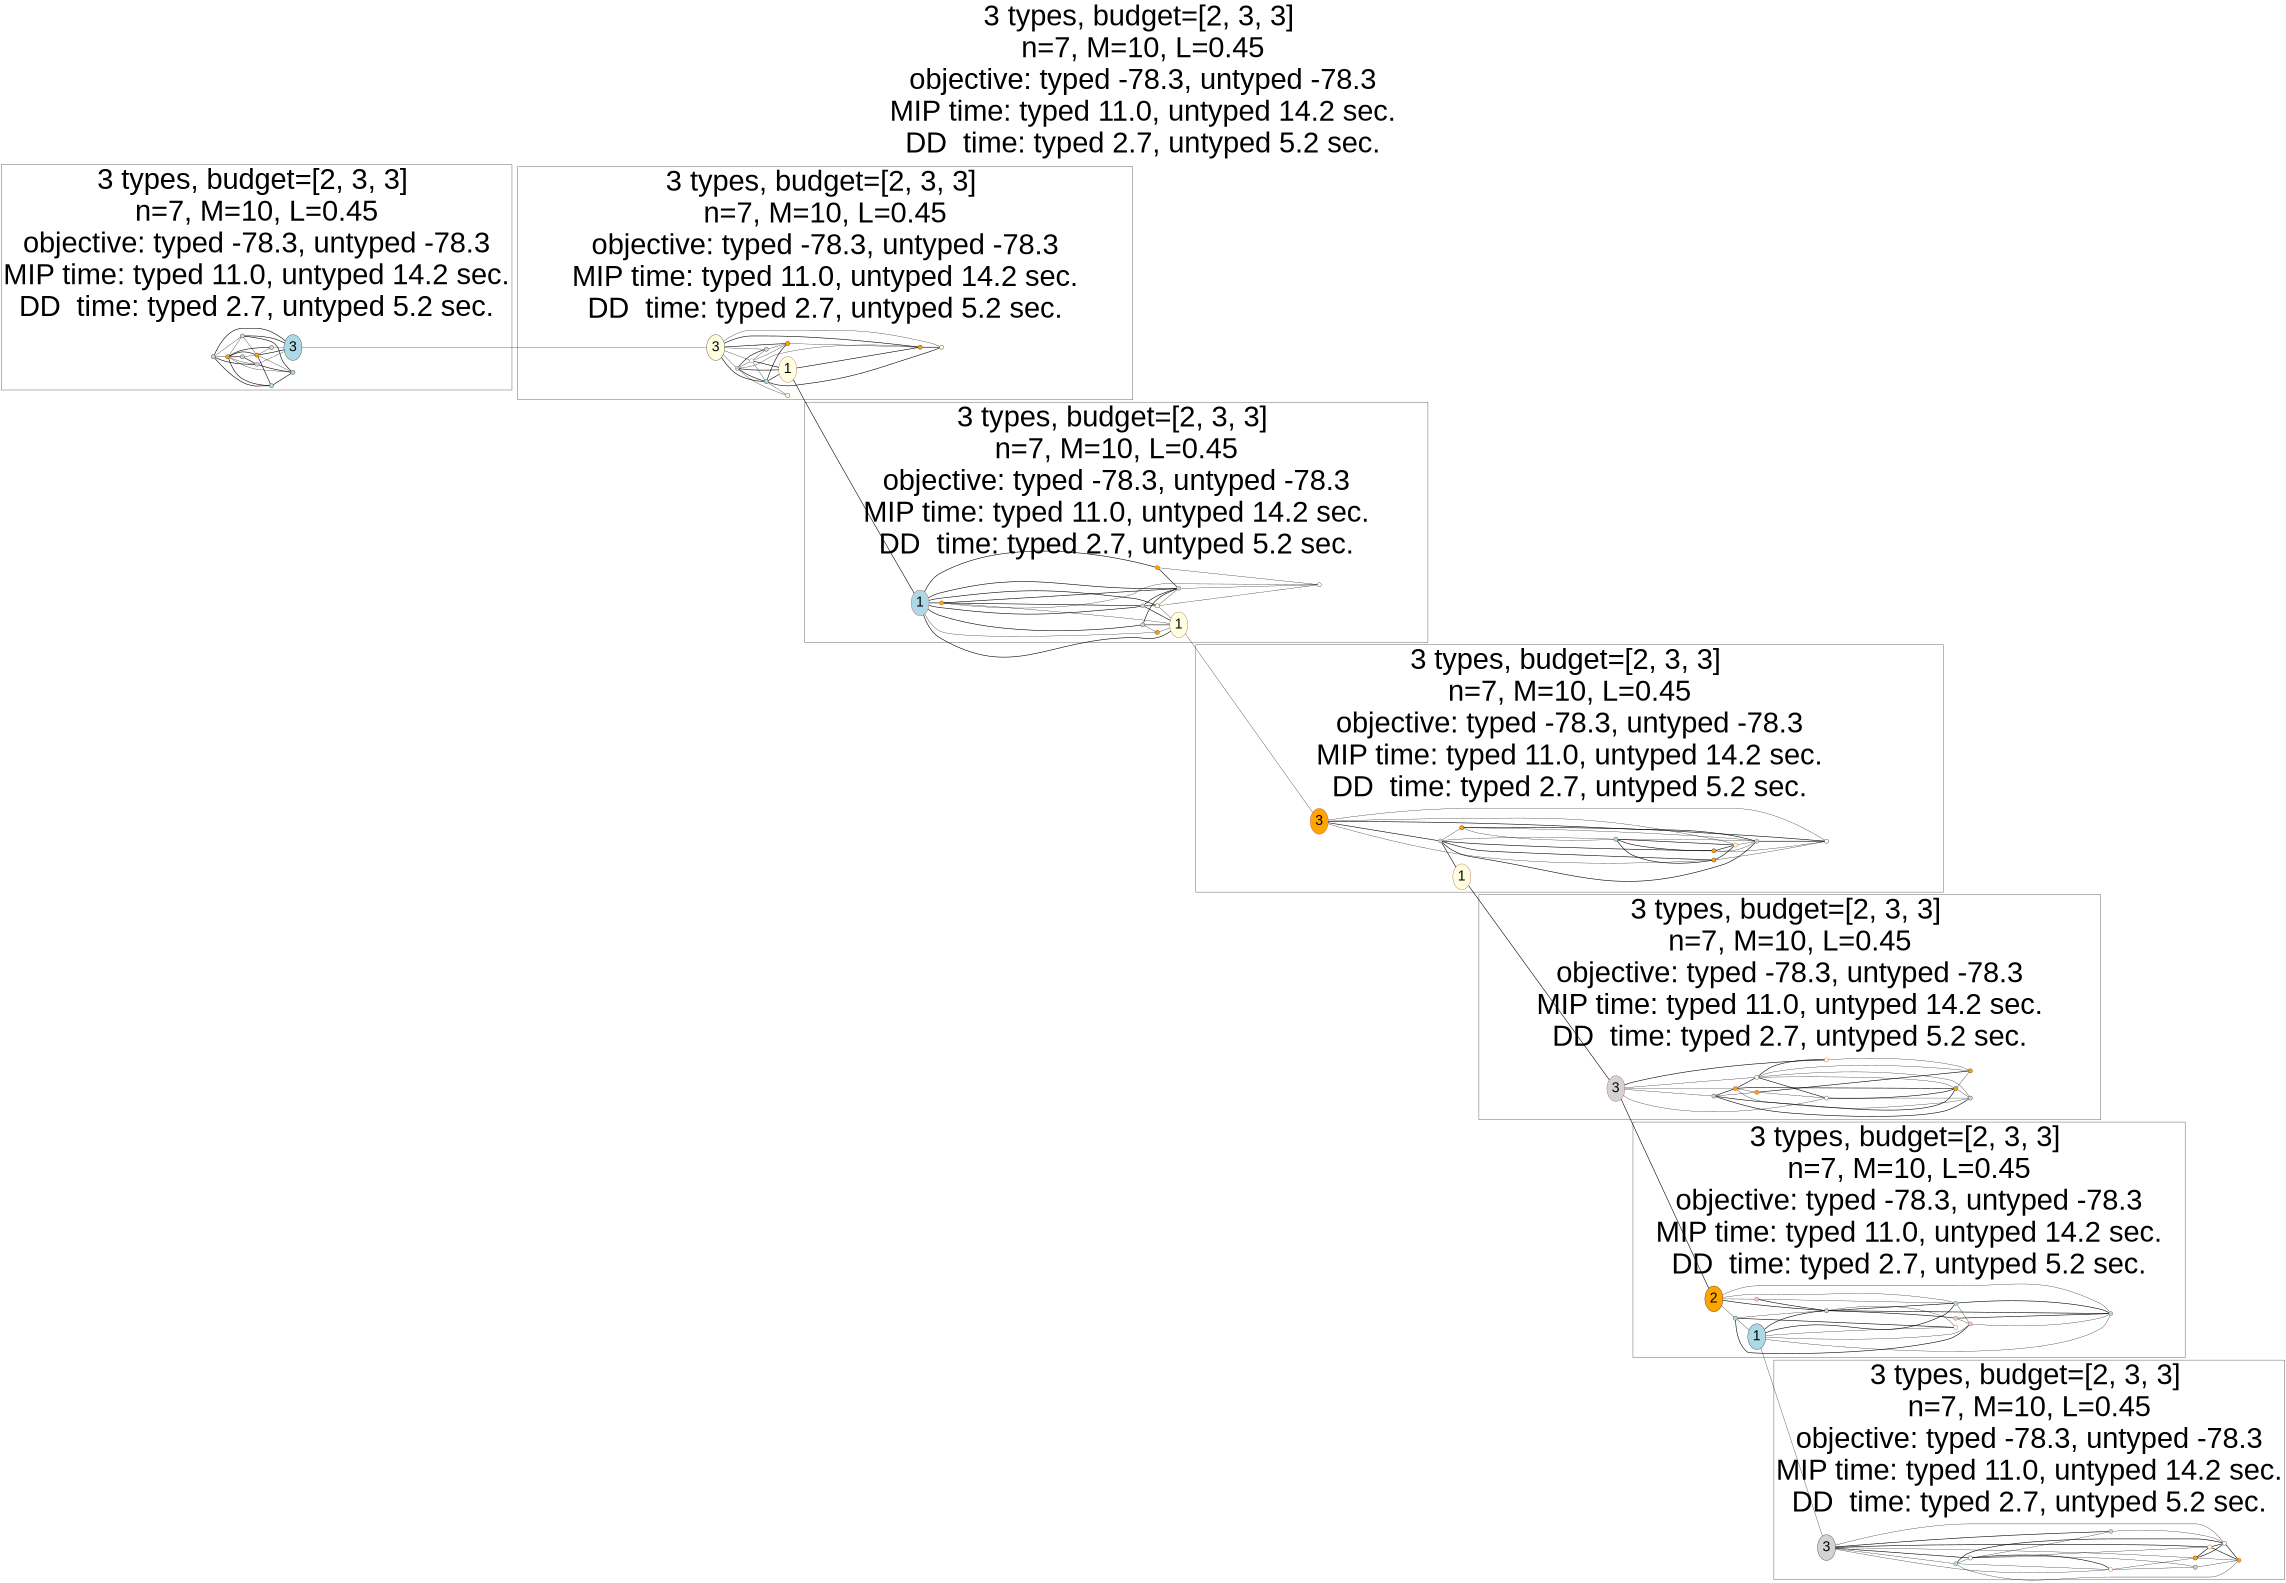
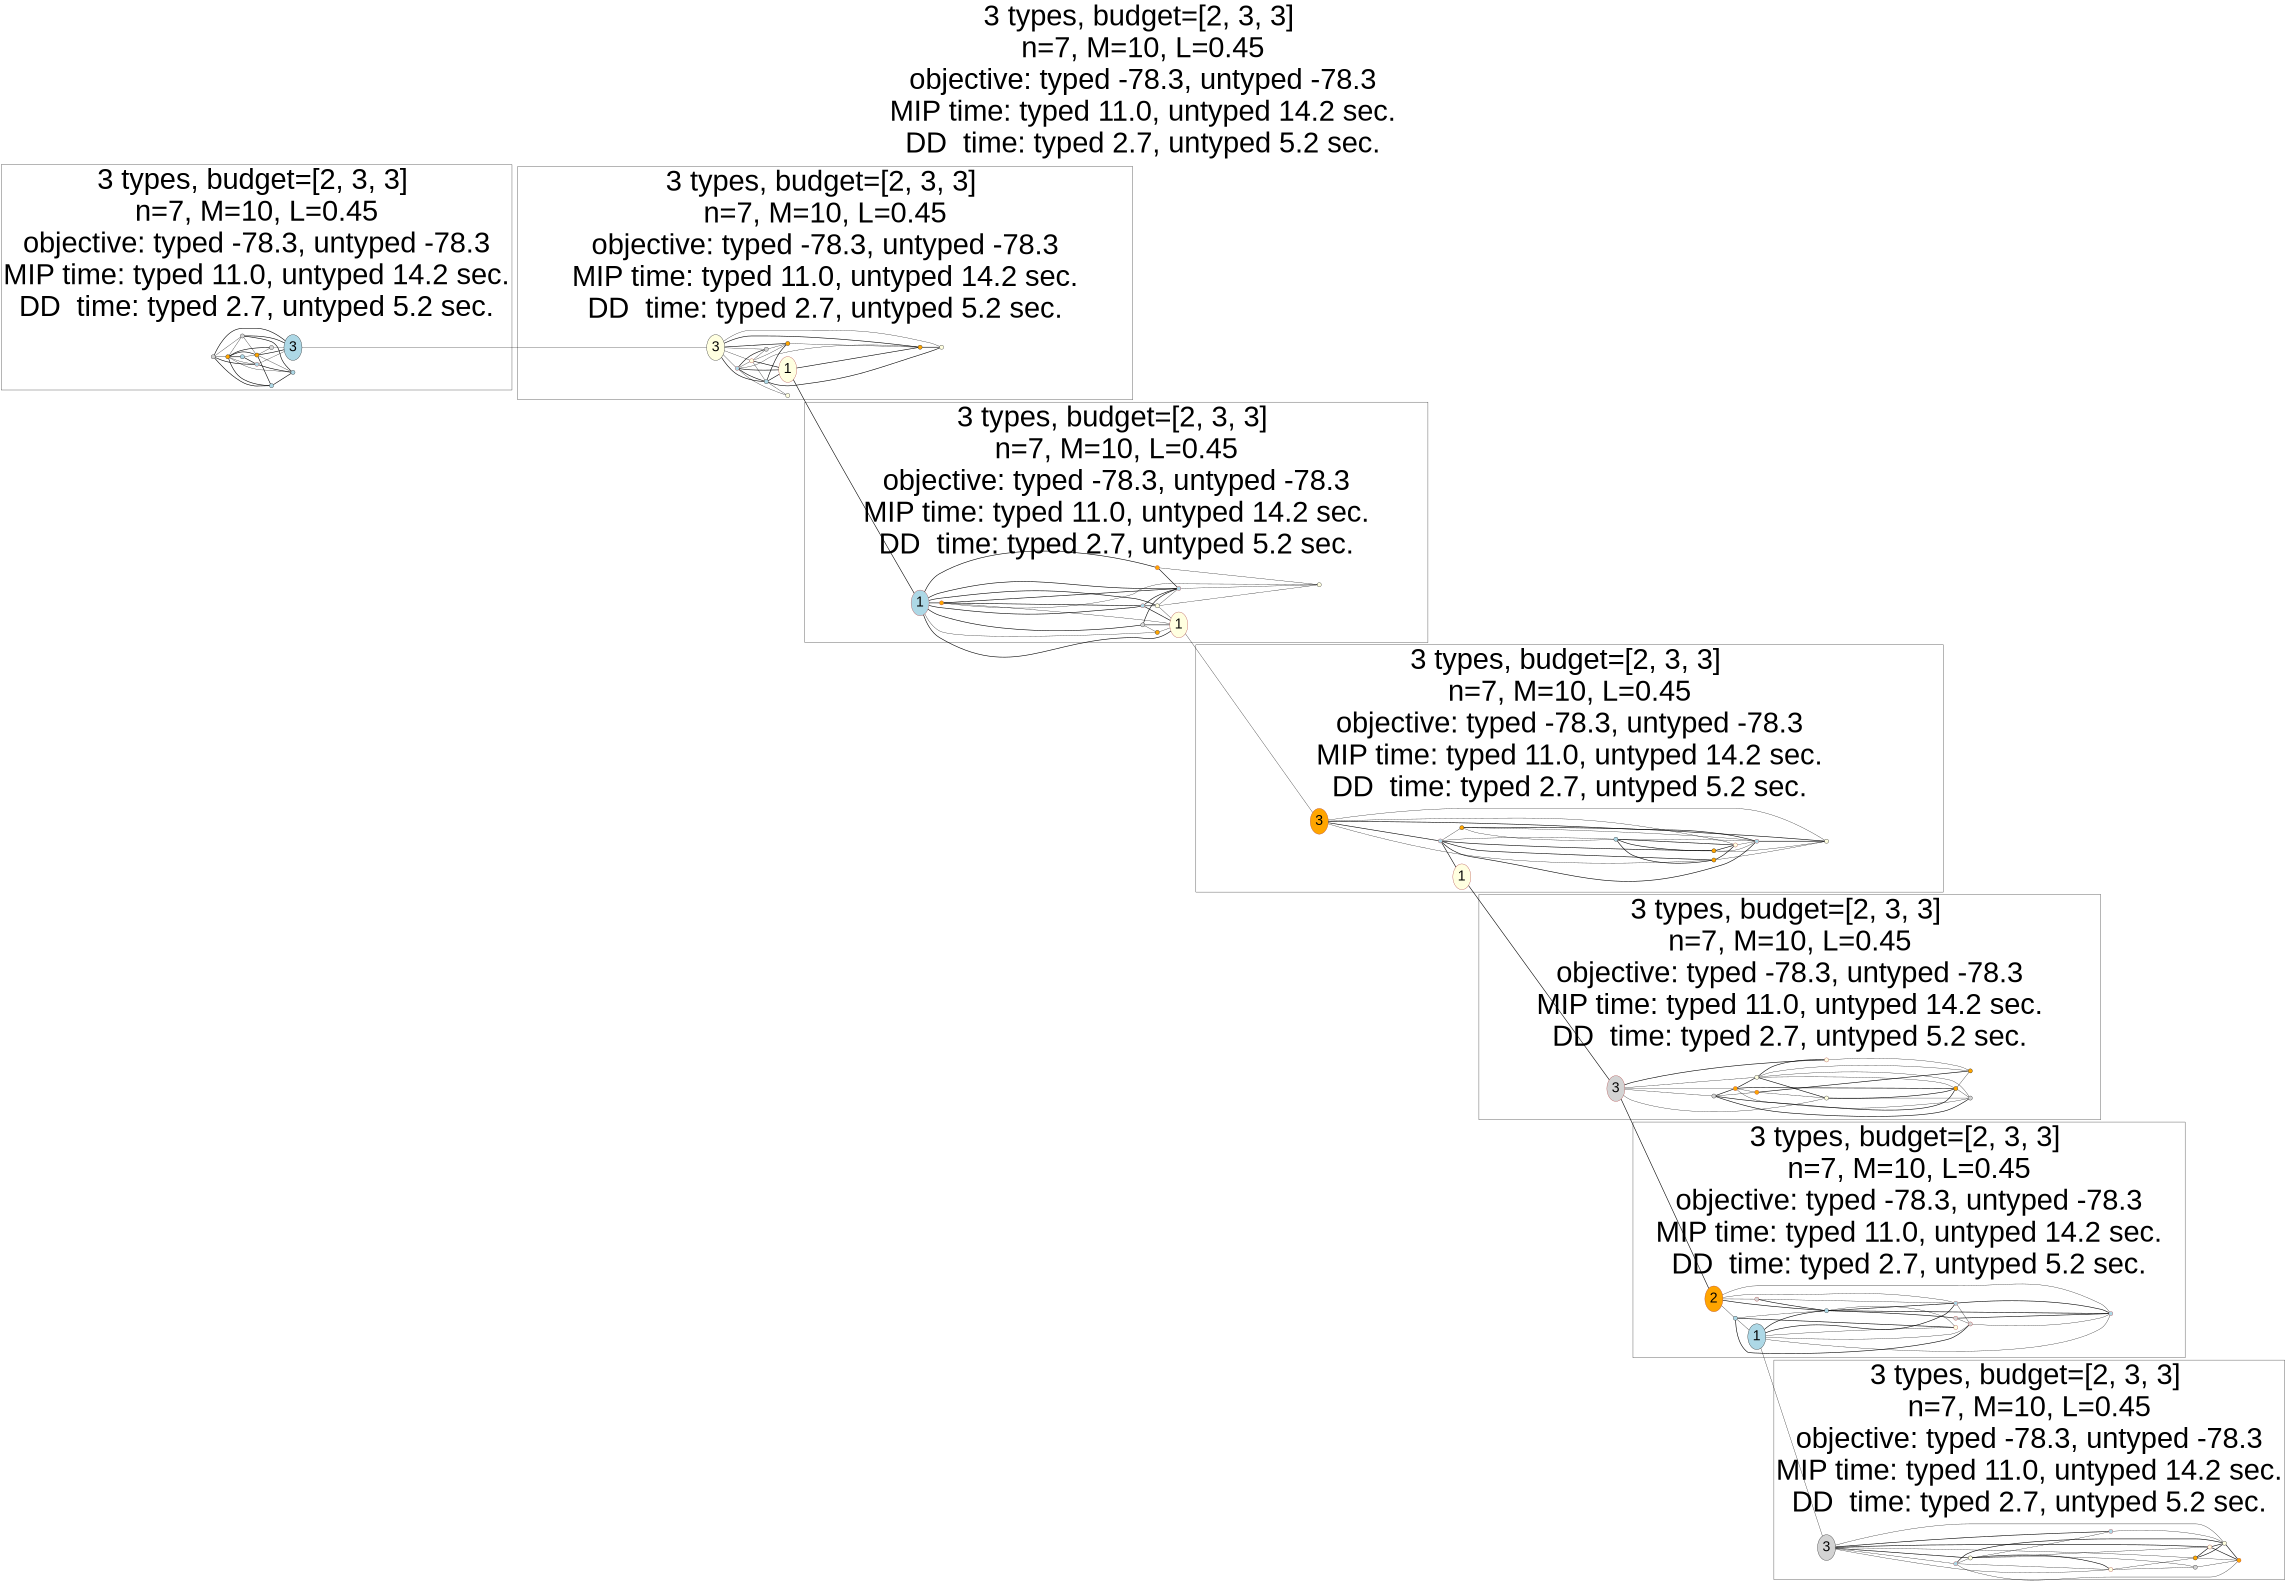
(1714, 1299) -> (1714, 1299)
